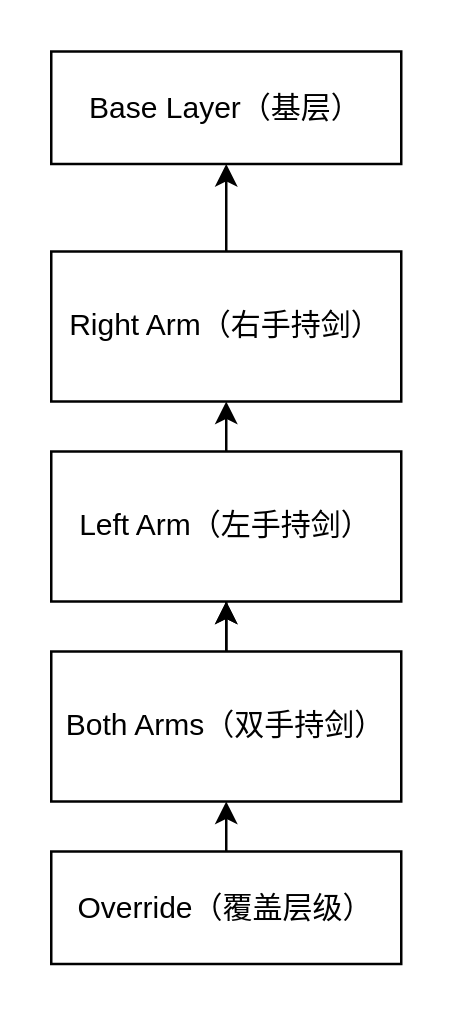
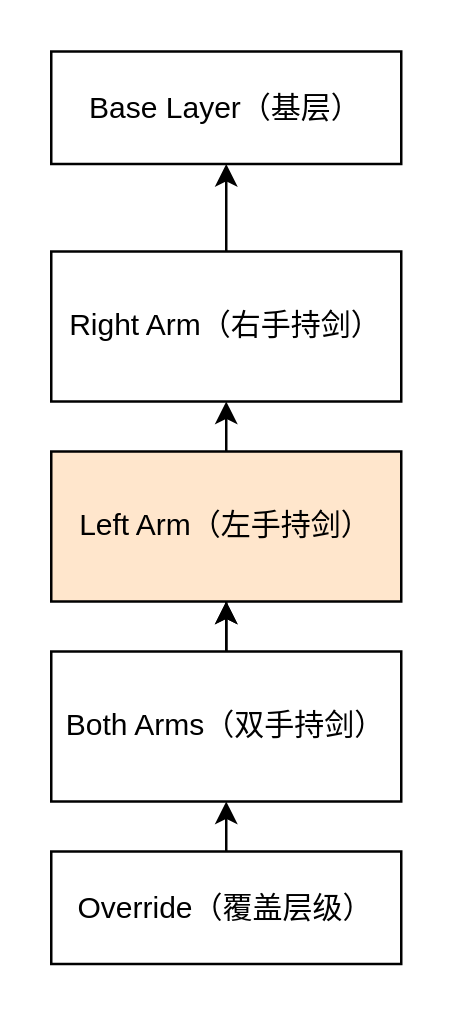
(226, 526) -> (226, 526)
